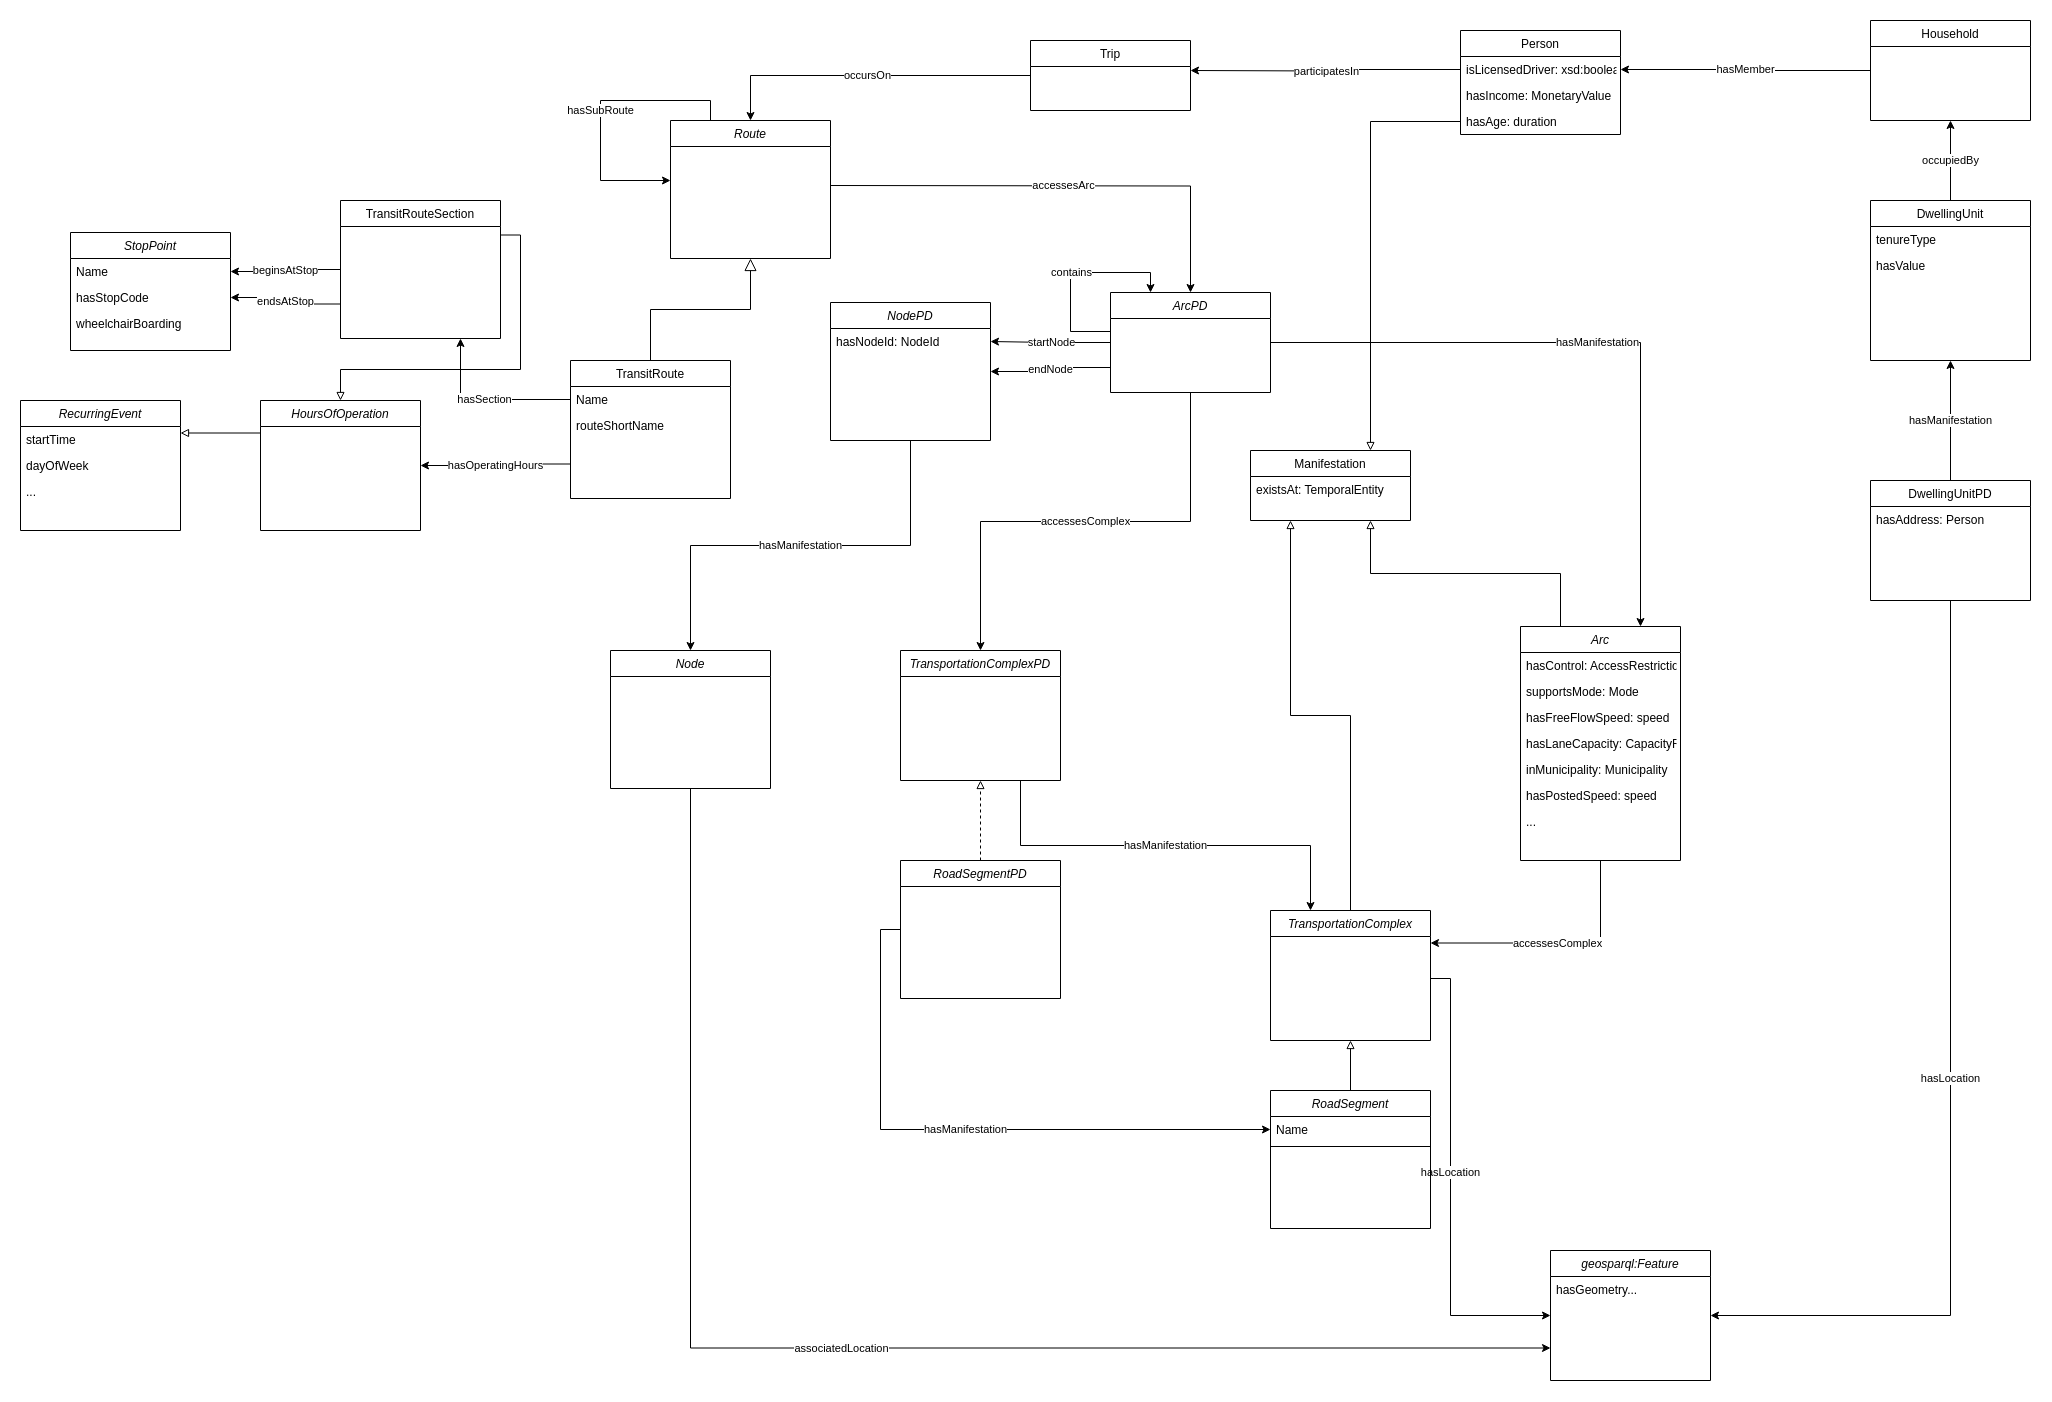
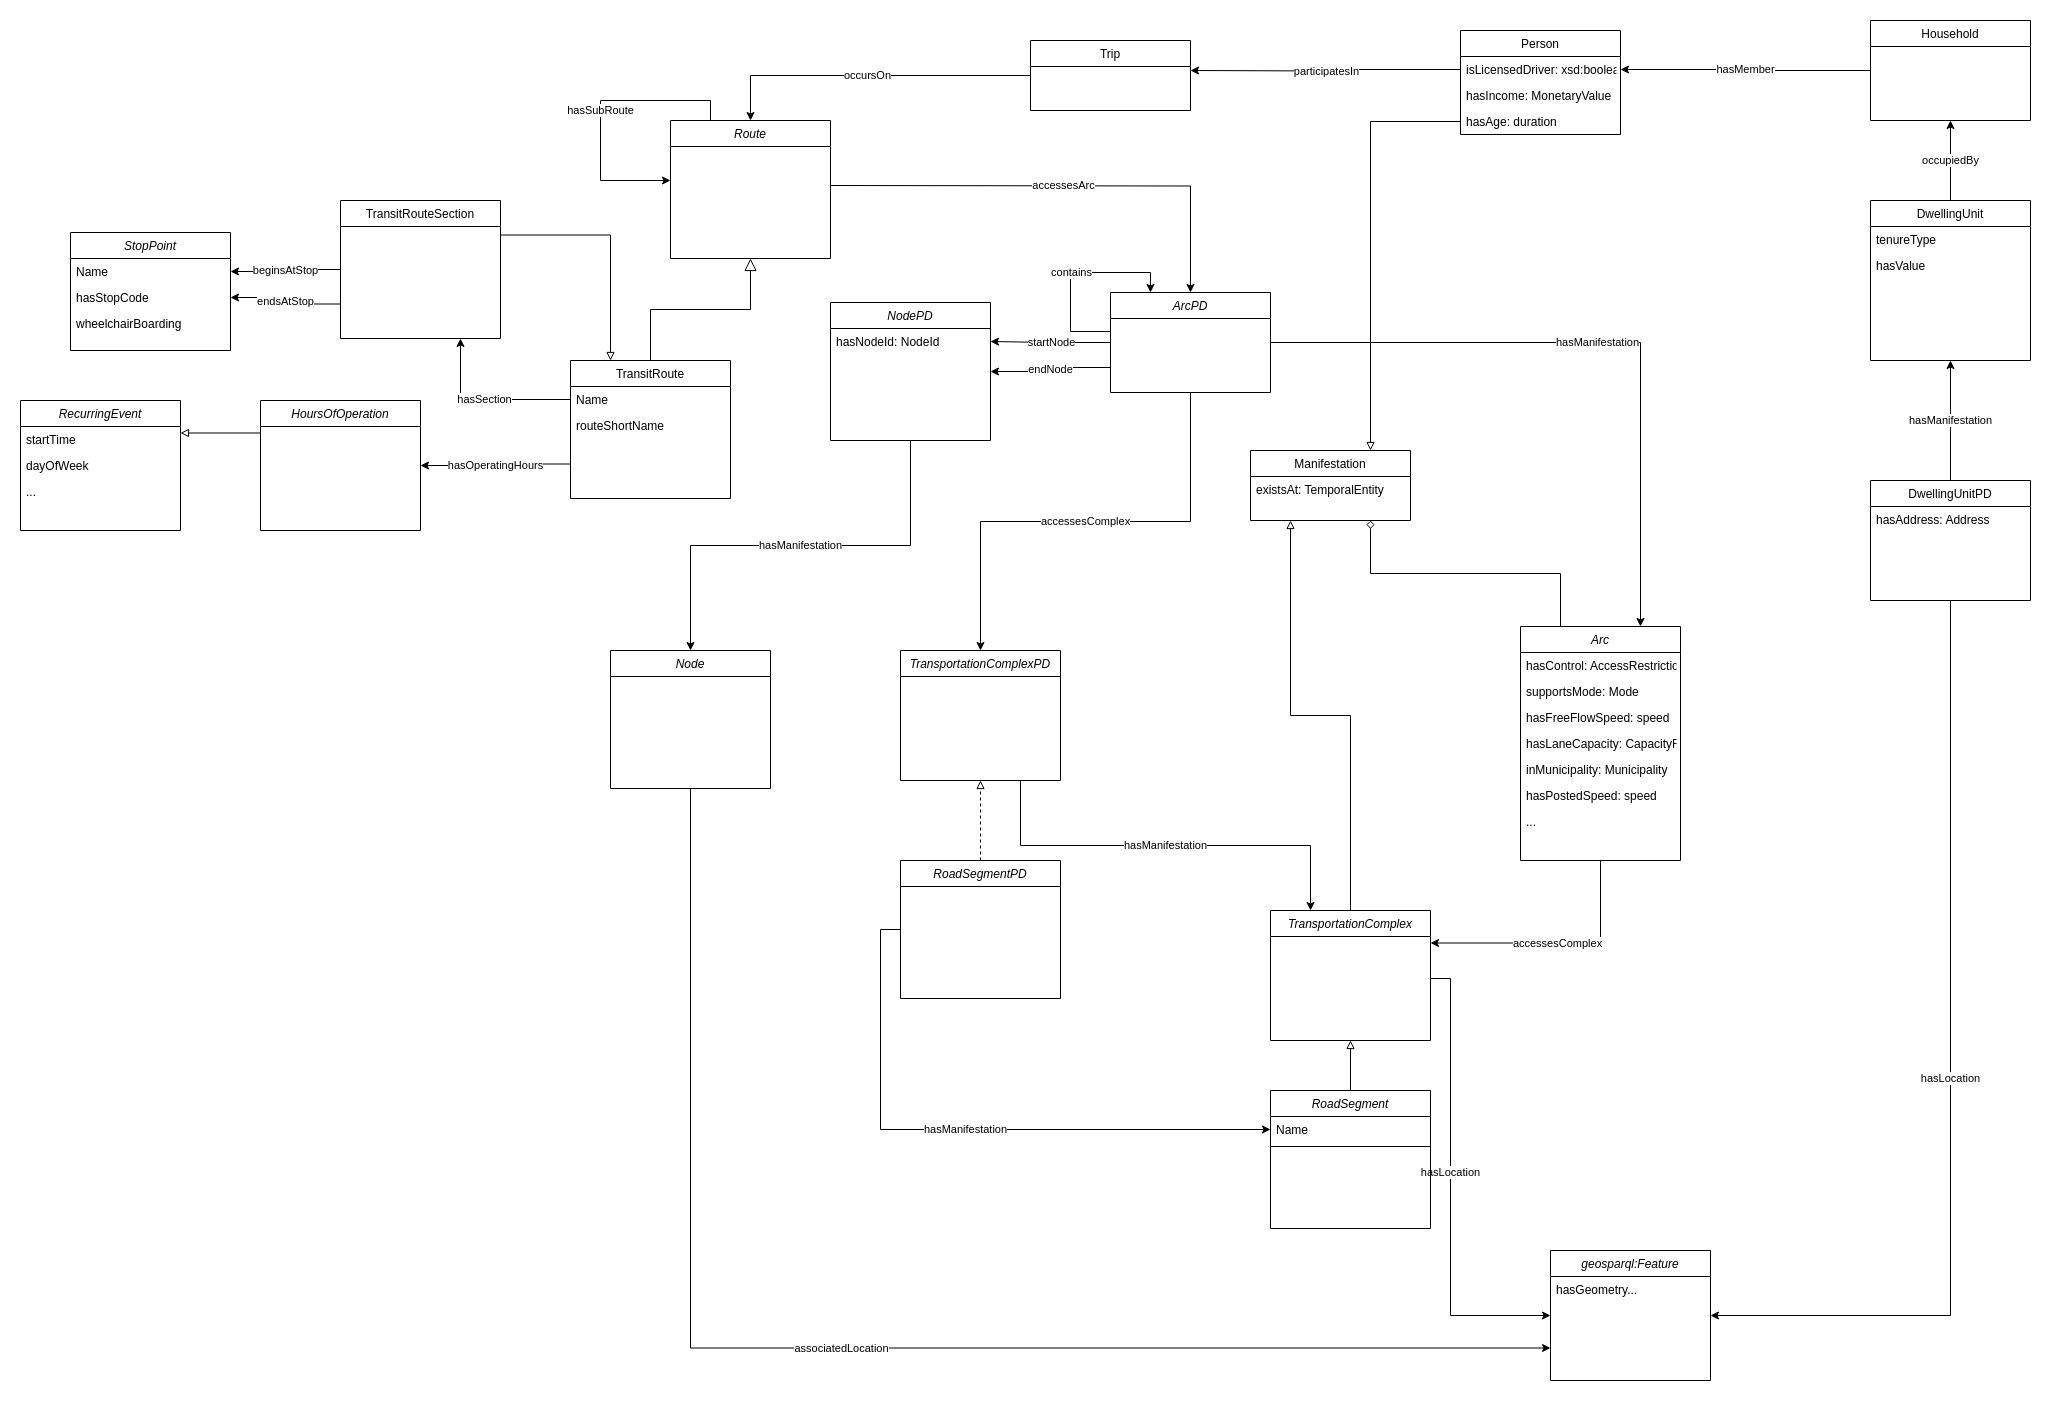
(489, 370) -> (611, 247)
(1933, 520) -> (1937, 520)
(1371, 530) -> (1371, 529)
